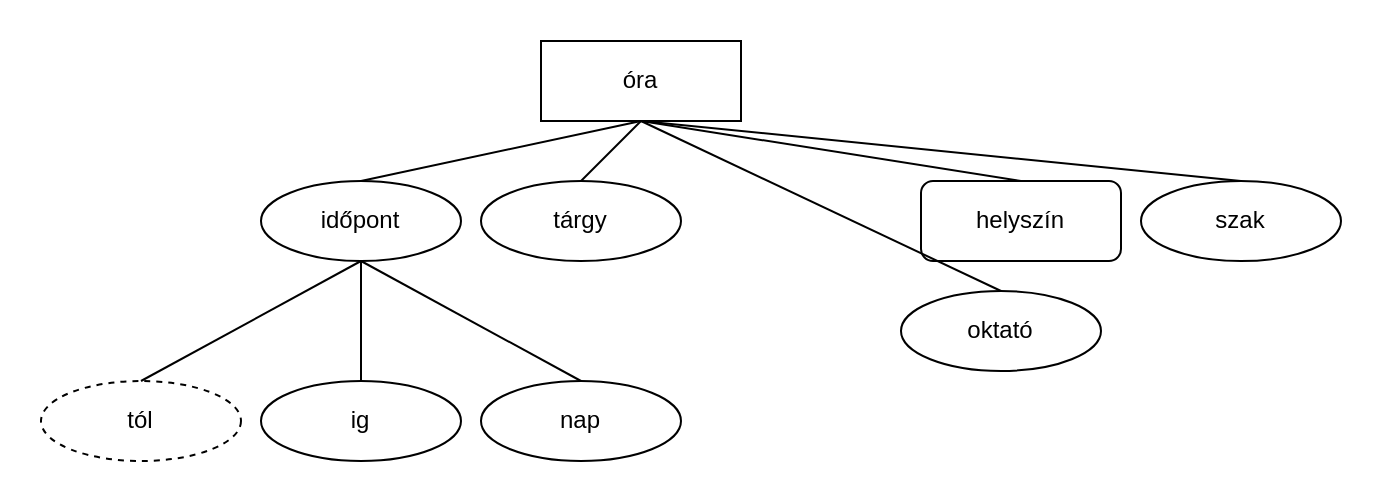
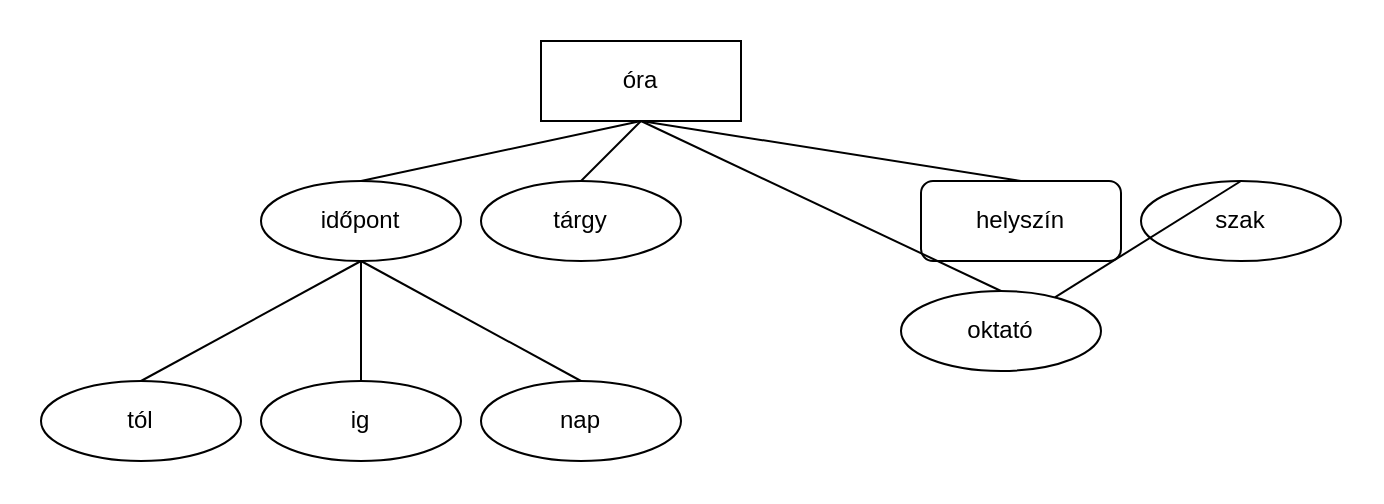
(964, 153) -> (1148, 239)
(141, 421) -> (141, 421)
